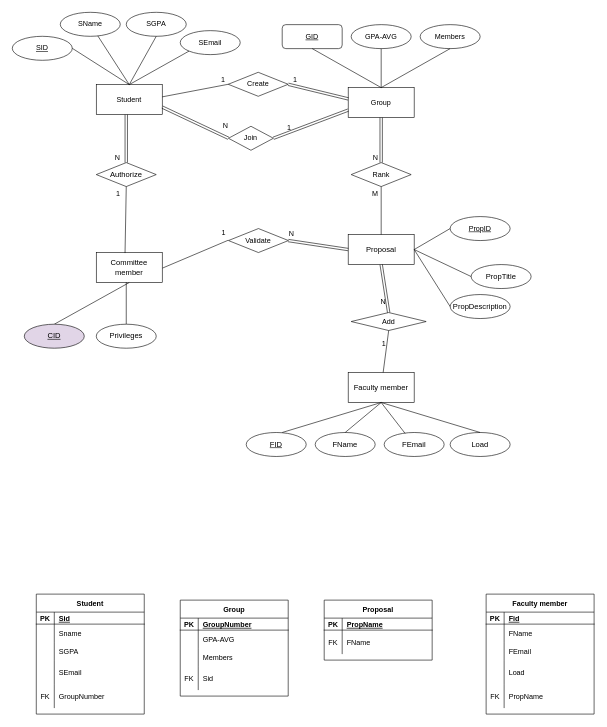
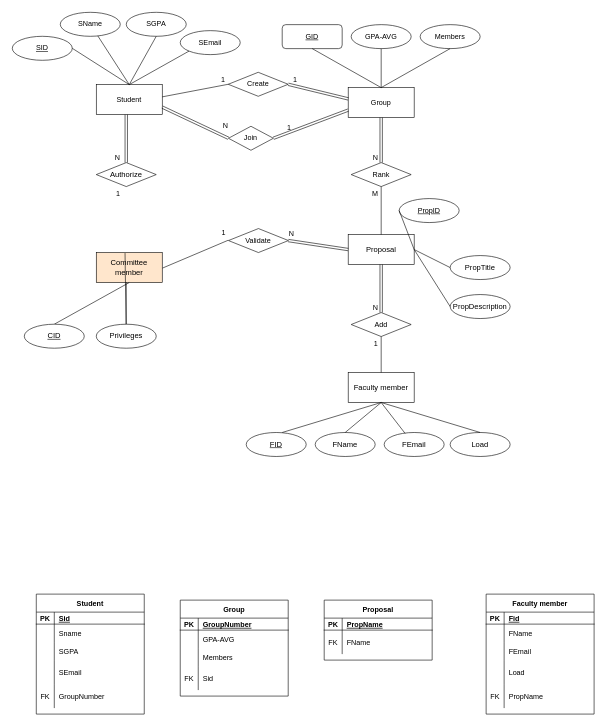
(126, 220) -> (125, 267)
(480, 229) -> (429, 211)
(129, 268) -> (129, 268)
(501, 277) -> (480, 268)
(389, 322) -> (381, 325)
(54, 336) -> (54, 336)
